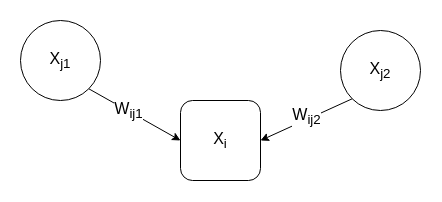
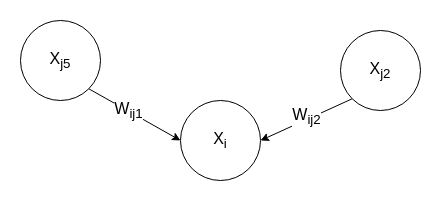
(61, 61) -> (61, 61)
(221, 141) -> (221, 141)
